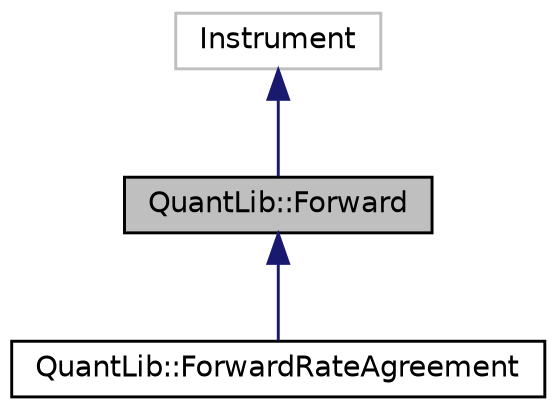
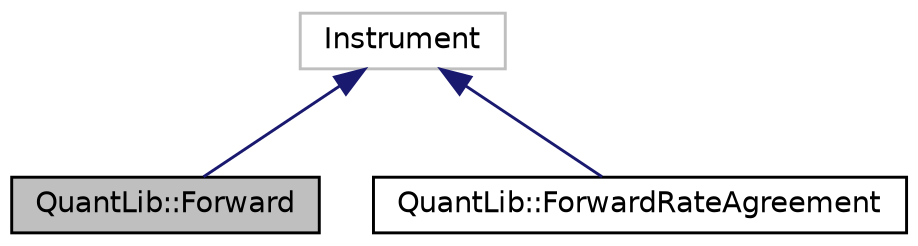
(278, 302) -> (534, 131)
